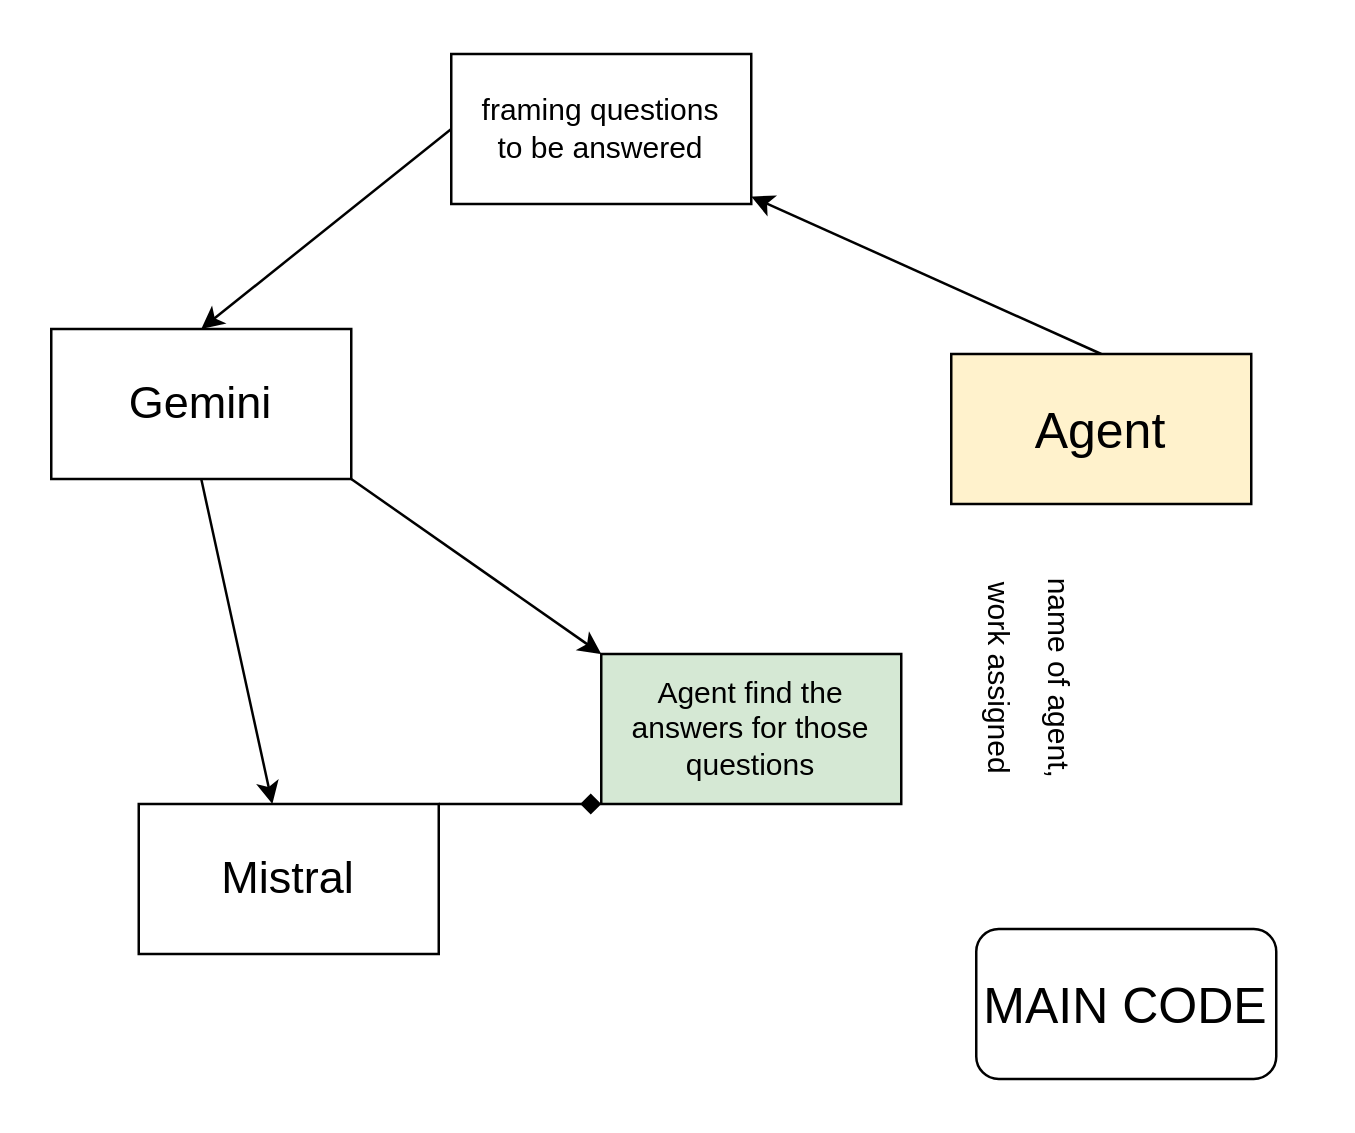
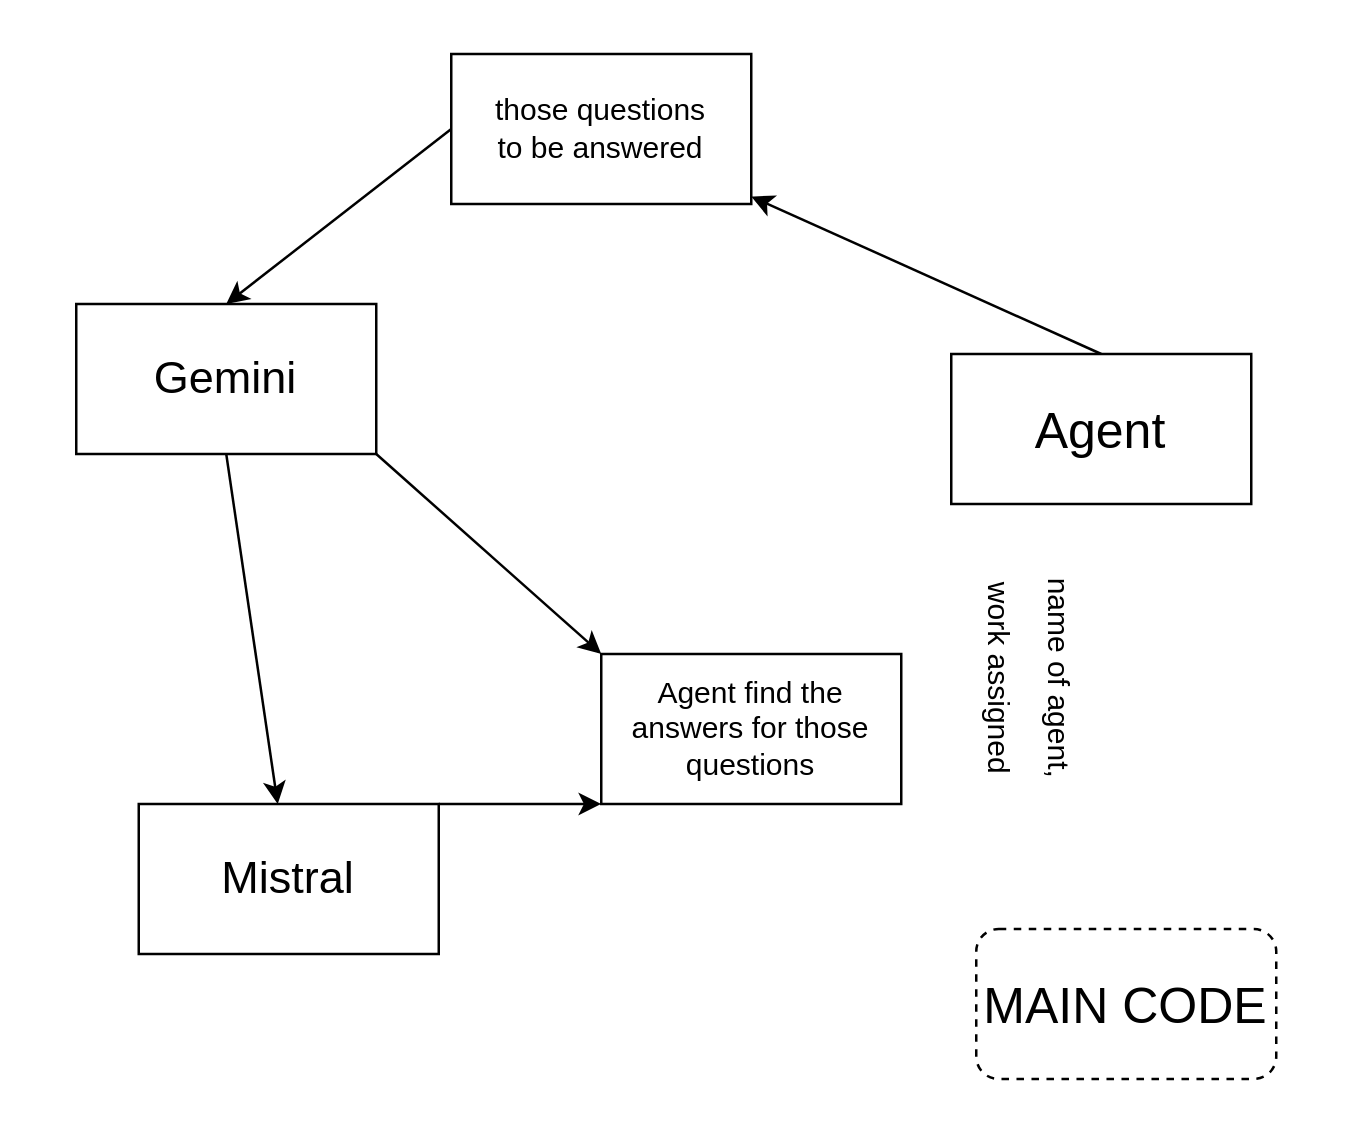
(601, 129) -> (601, 129)
(201, 404) -> (226, 379)
(1101, 429) -> (1101, 429)
(751, 729) -> (751, 729)
(581, 804) -> (582, 804)
(1126, 1004) -> (1126, 1004)
